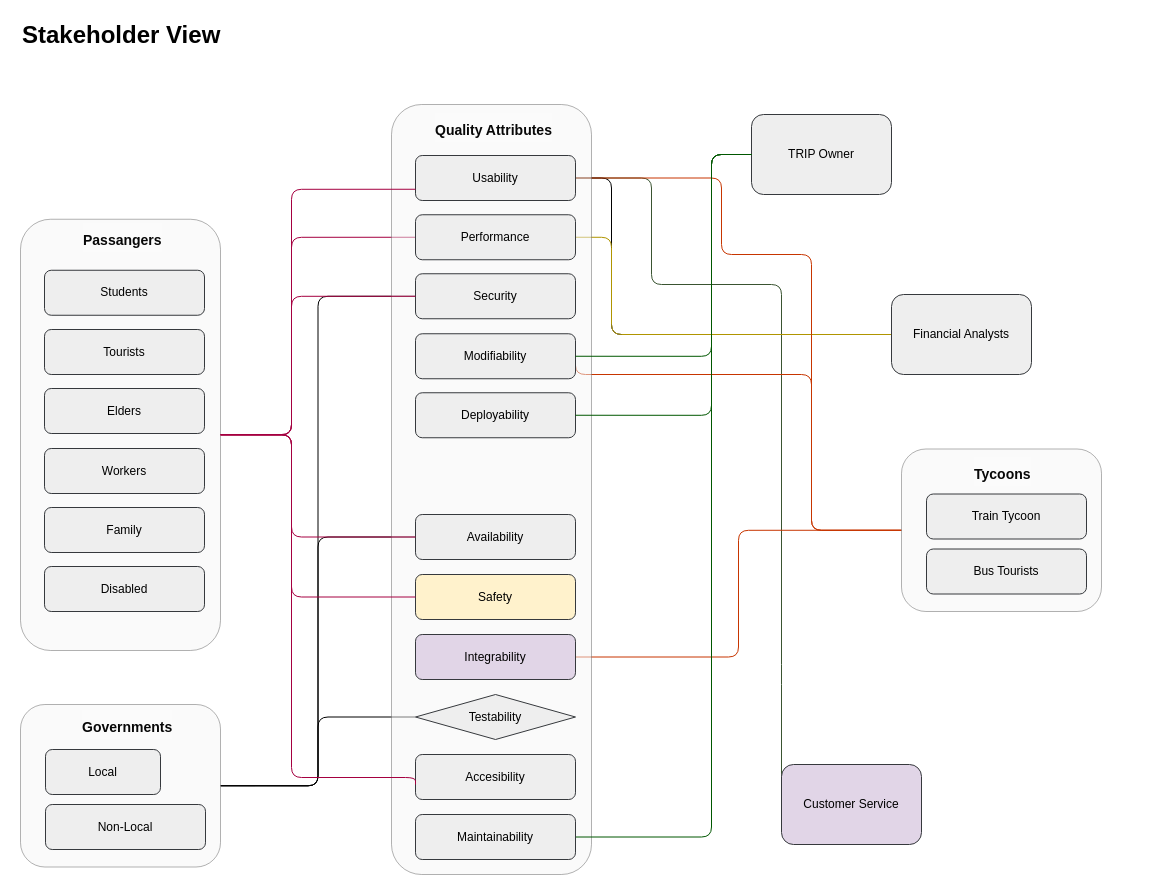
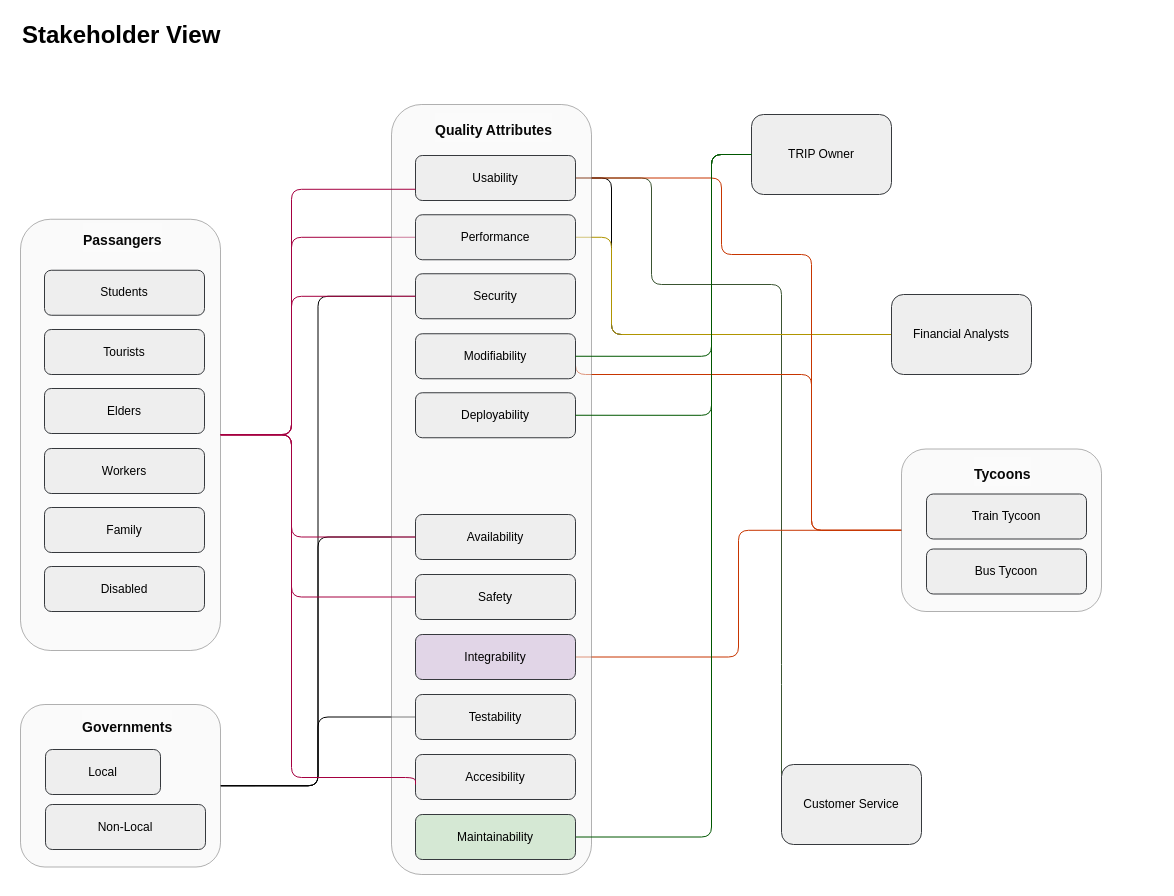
(1007, 572) -> (1007, 572)
(496, 597) -> (496, 597)
(496, 717) -> (496, 717)
(852, 805) -> (852, 805)
(496, 837) -> (496, 837)
